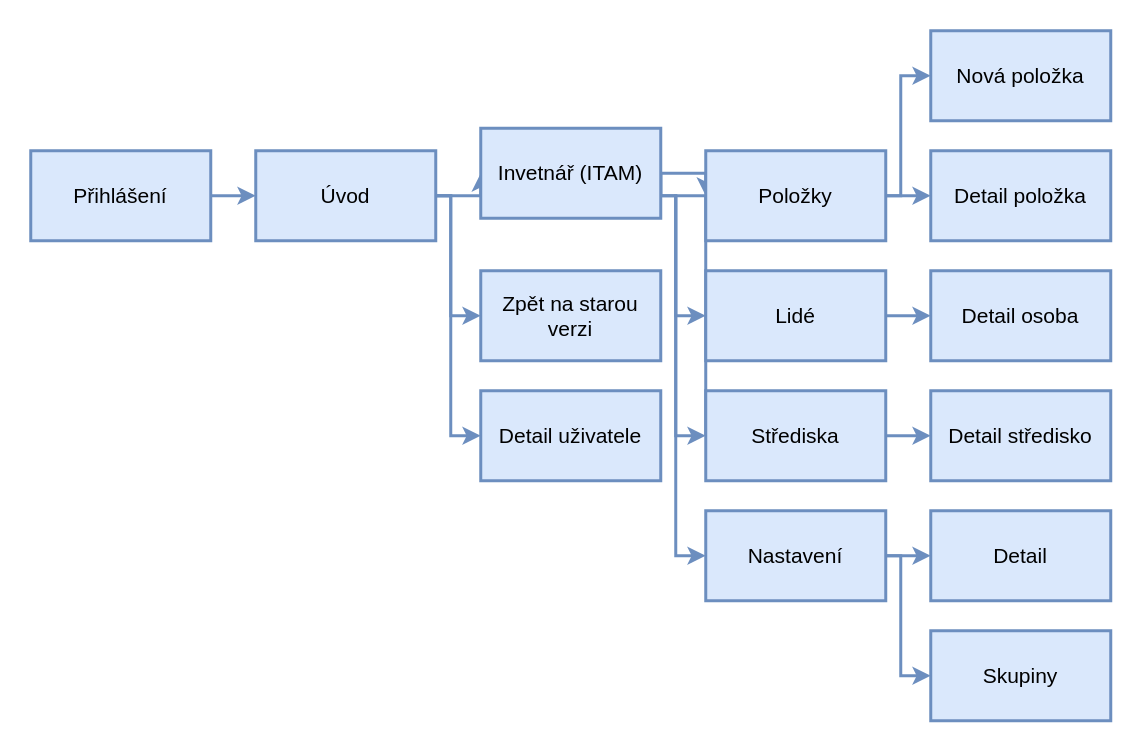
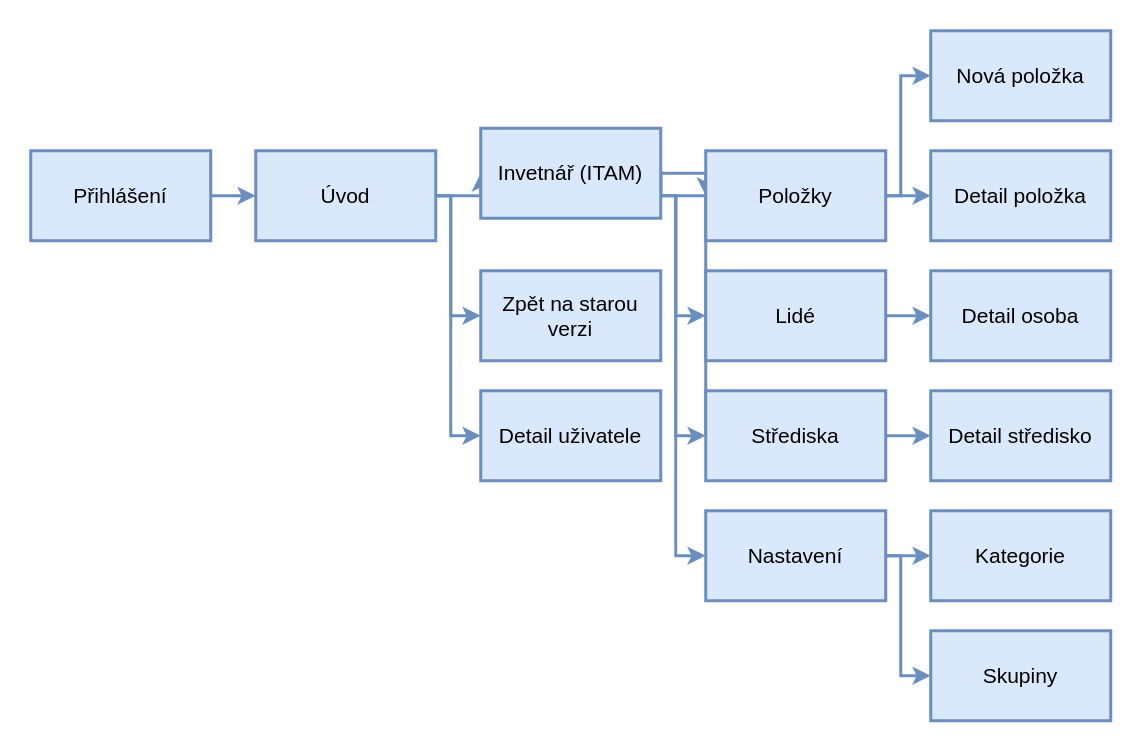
(1021, 556) -> (1021, 556)
